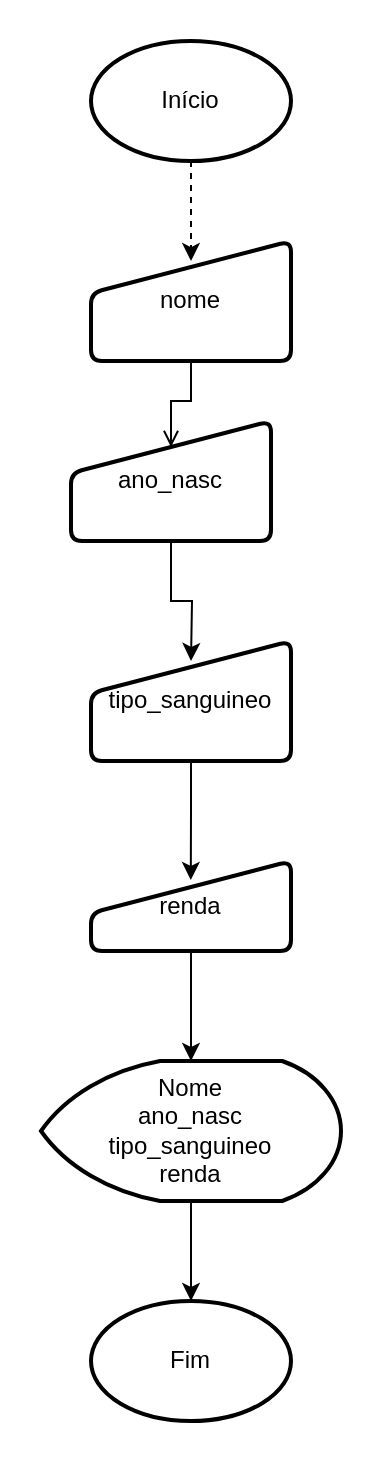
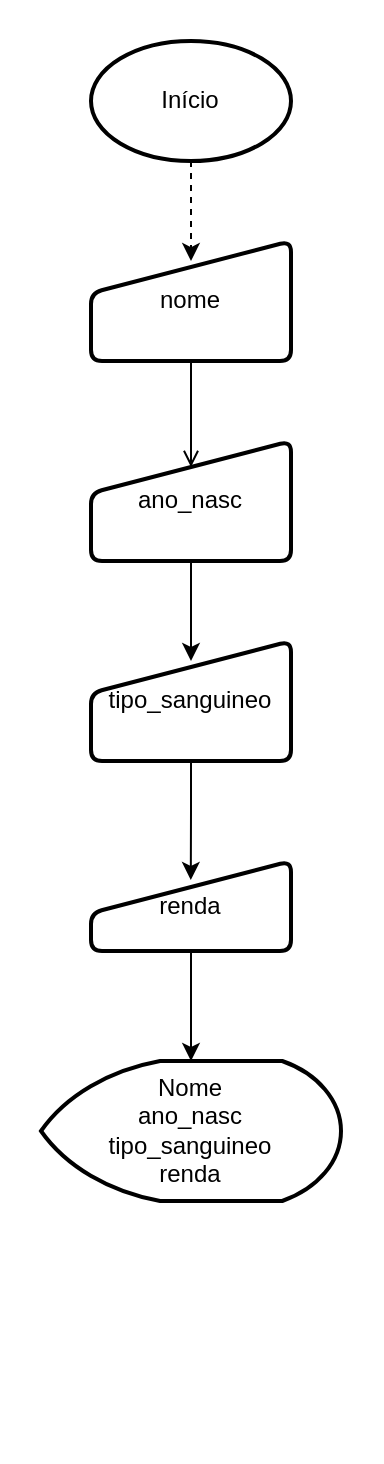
(171, 481) -> (191, 501)
(191, 1244) -> none
(191, 1361) -> none
